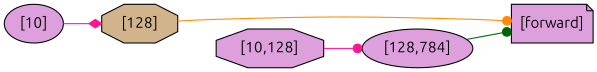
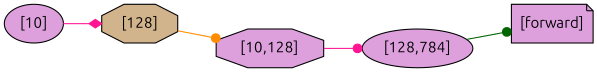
(340, 17) -> (195, 34)
